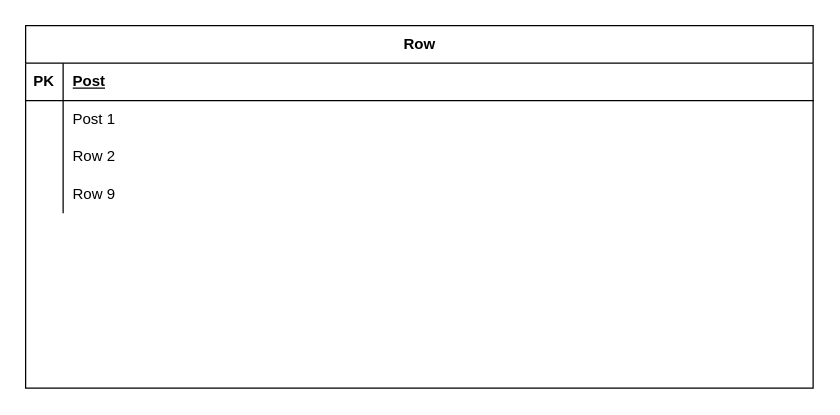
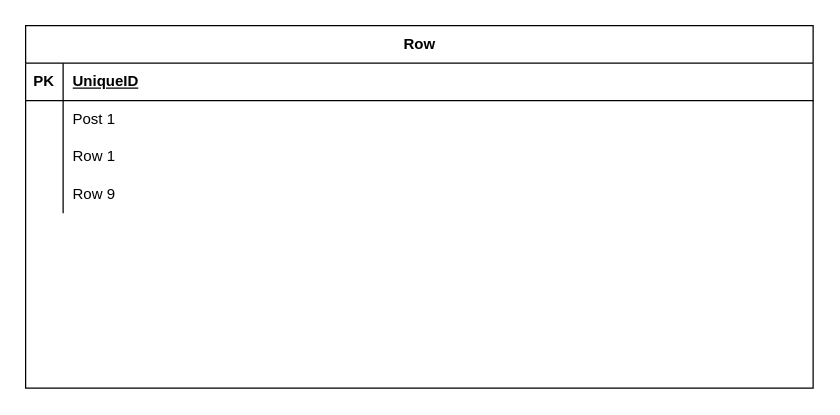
(90, 82) -> (105, 82)
(92, 157) -> (92, 157)
